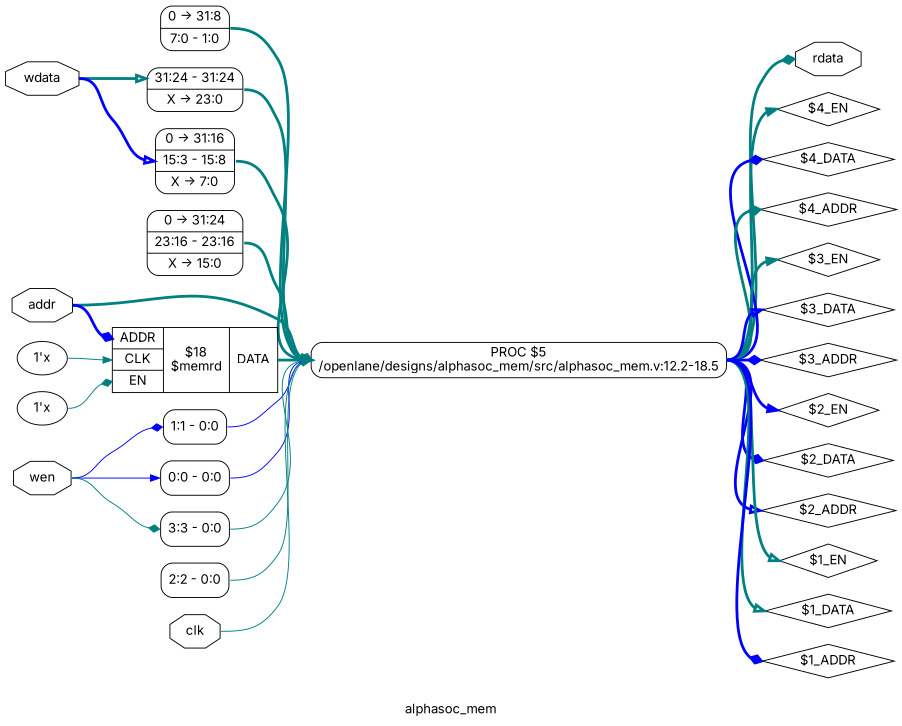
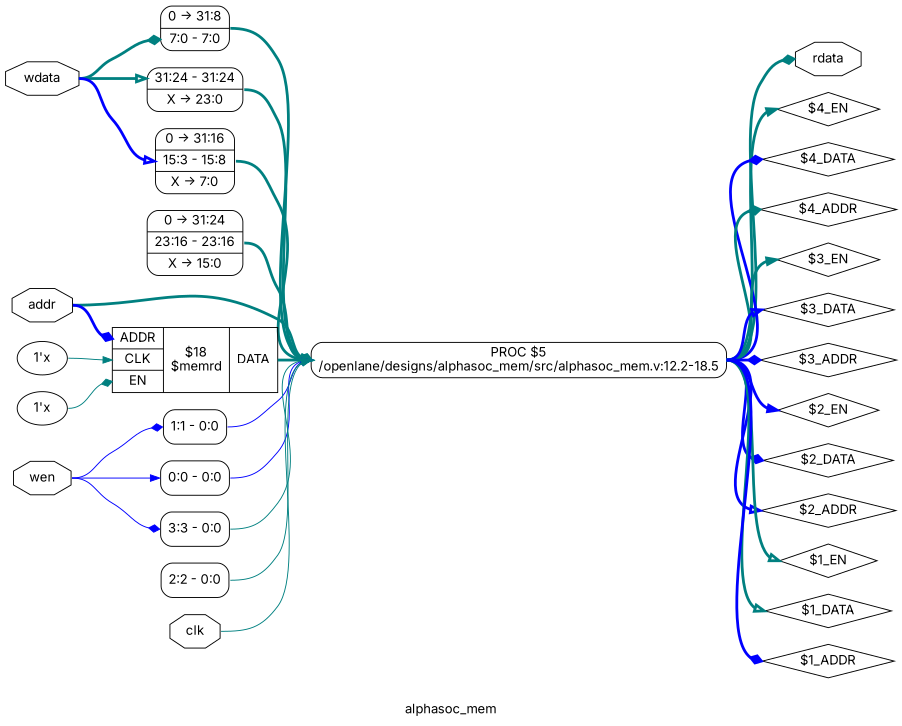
(195, 39) -> (195, 39)
none -> (113, 59)
(110, 502) -> (110, 502)
